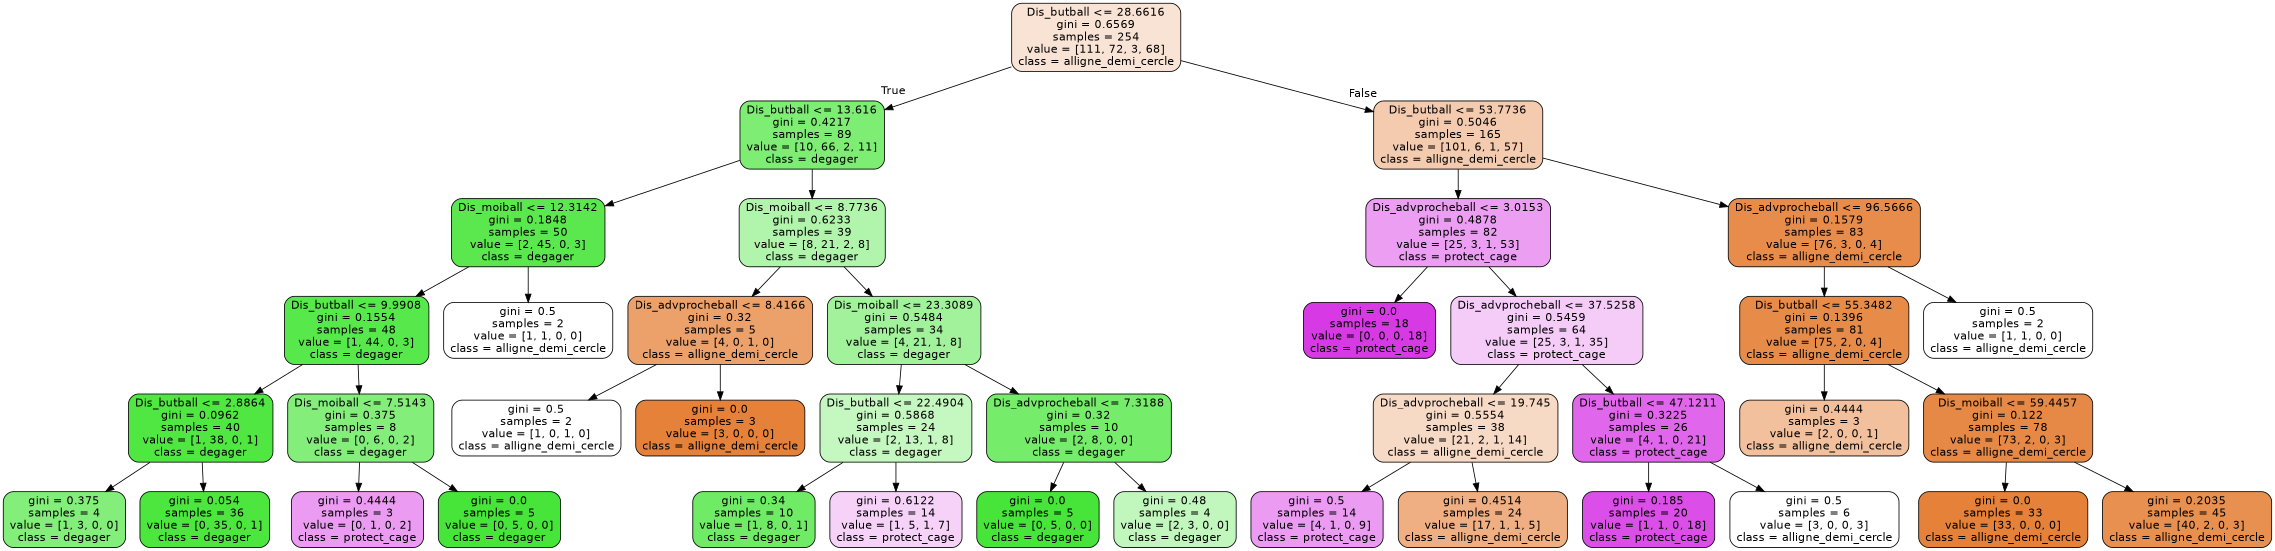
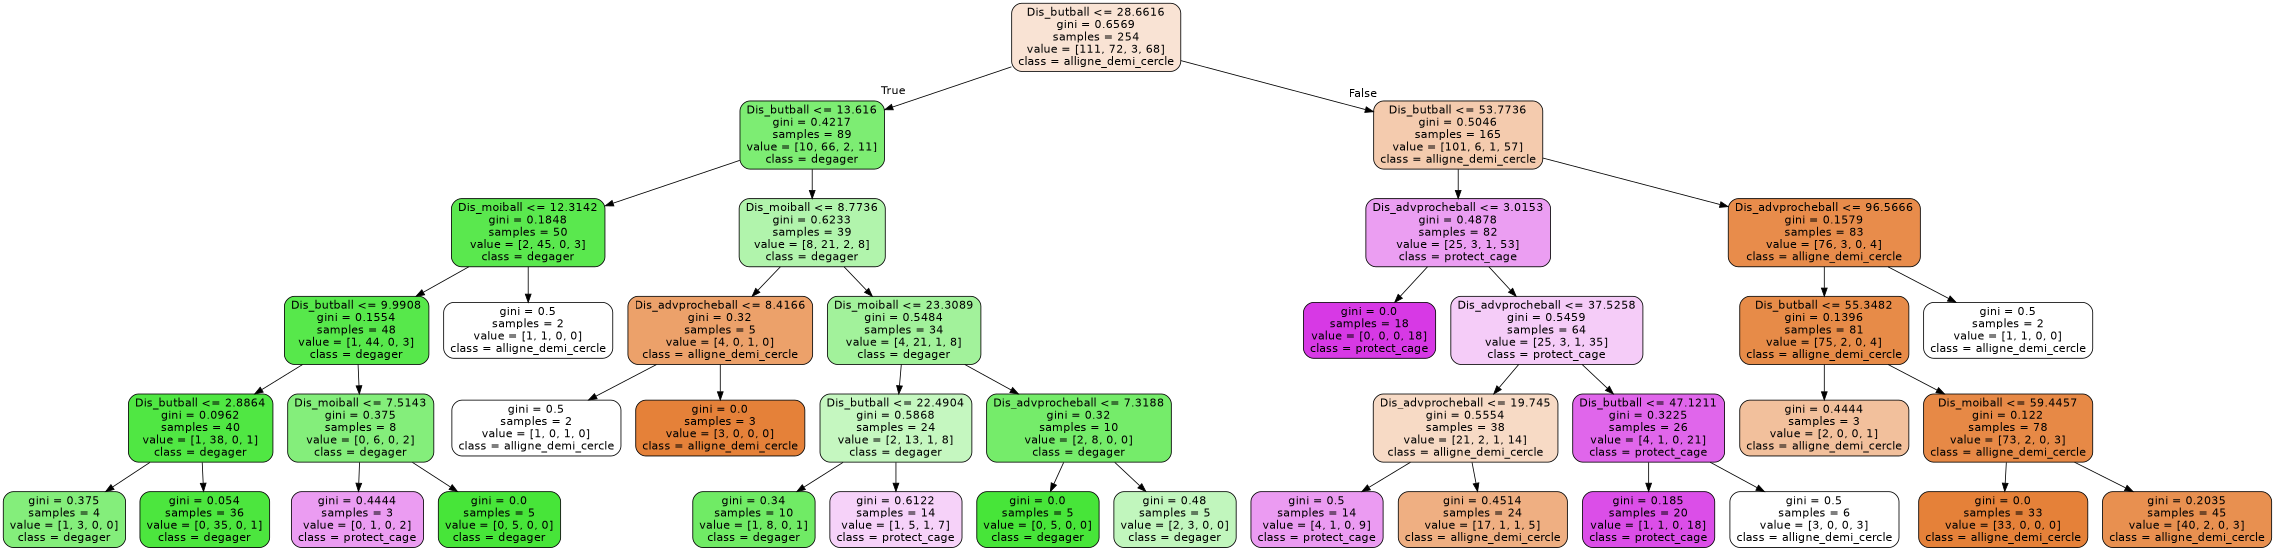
(1175, 520) -> (1175, 520)
